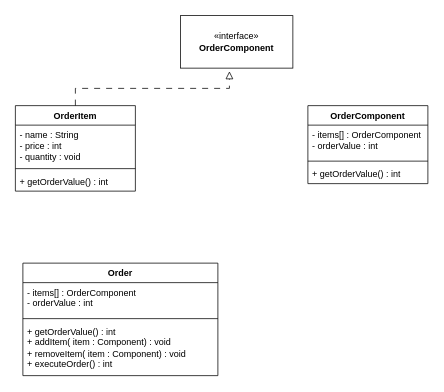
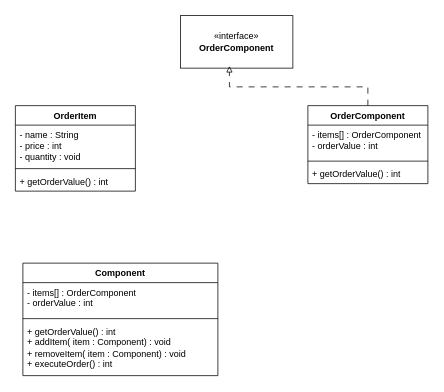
none -> (309, 87)
(143, 88) -> none
(120, 274) -> (120, 274)
